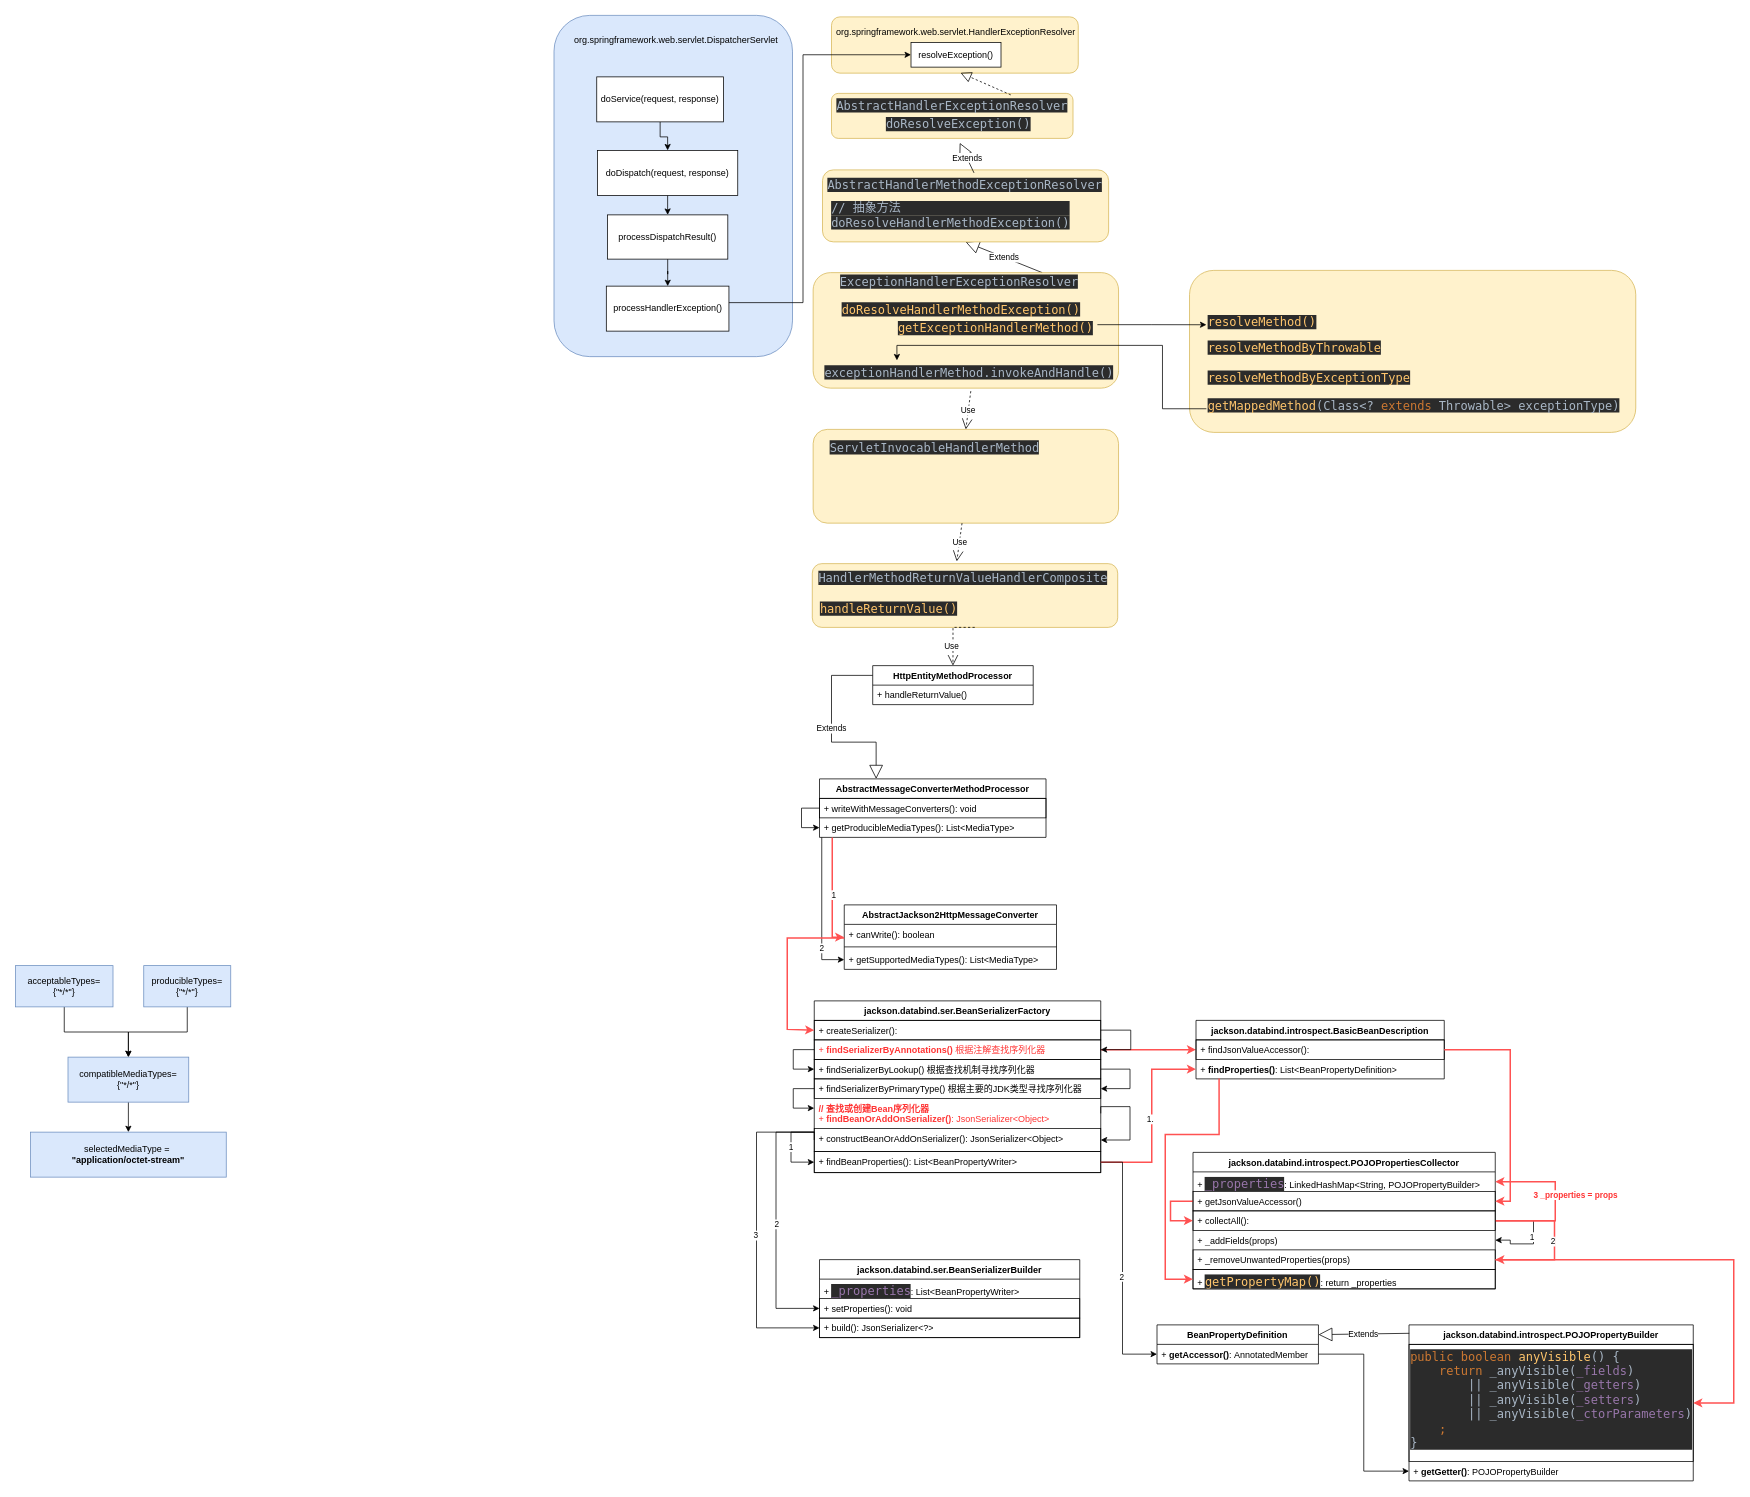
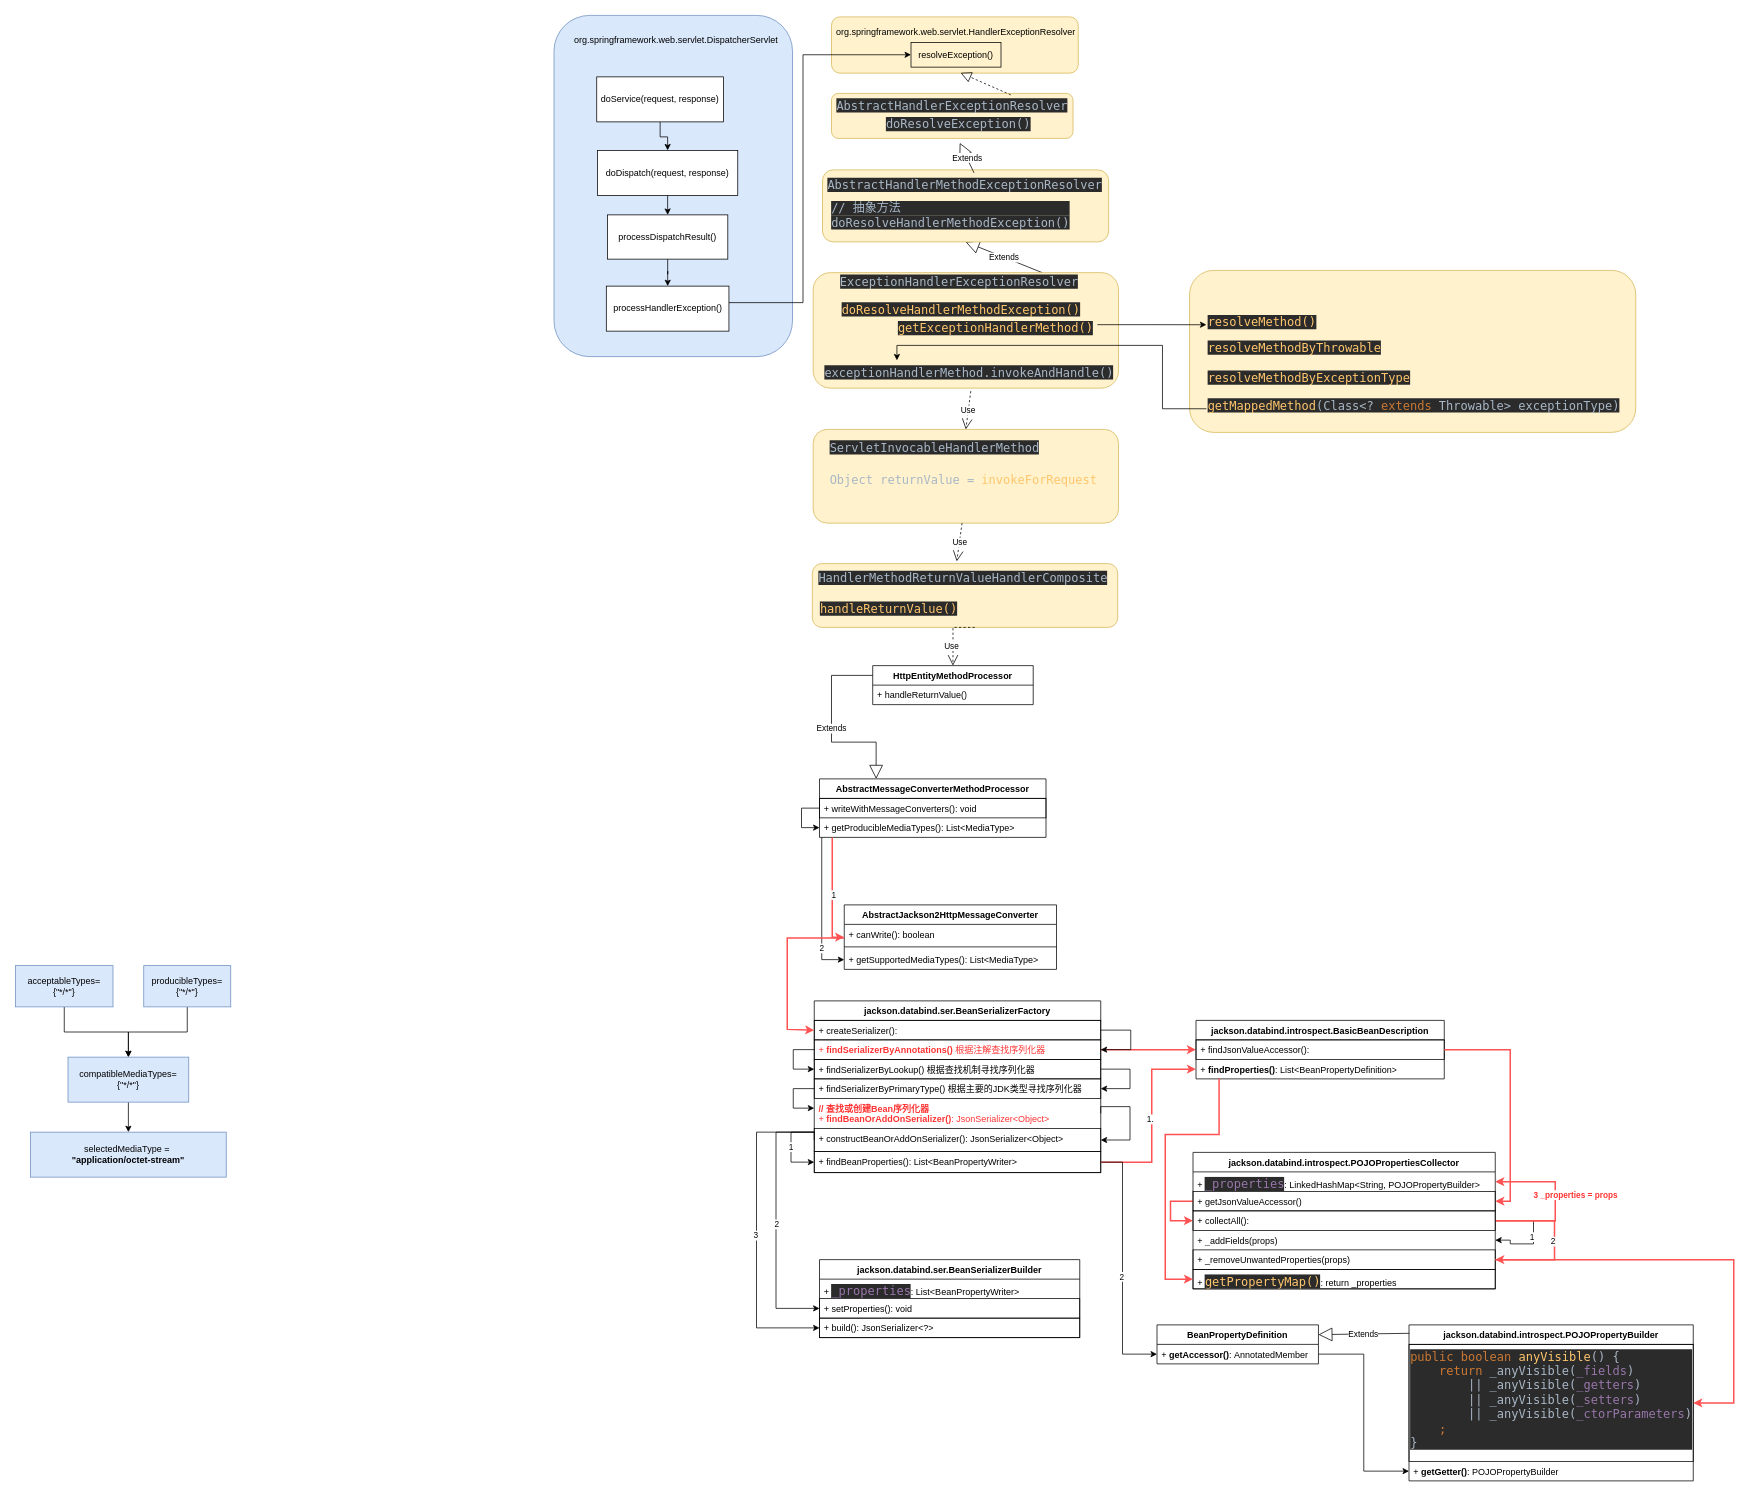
(956, 55) -> (956, 55)
none -> (965, 483)
